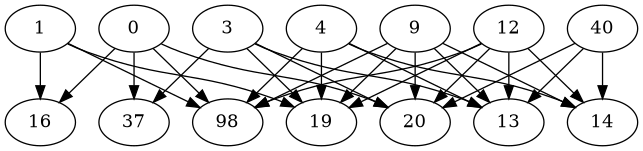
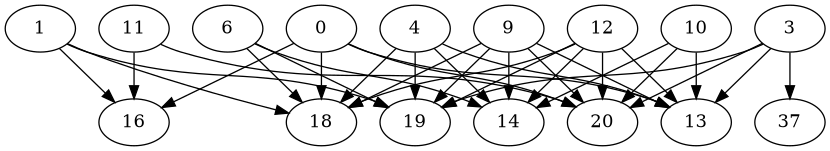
none -> (134, 29)
none -> (228, 29)
(603, 29) -> (696, 29)
(134, 69) -> (502, 75)
(228, 122) -> (321, 122)
